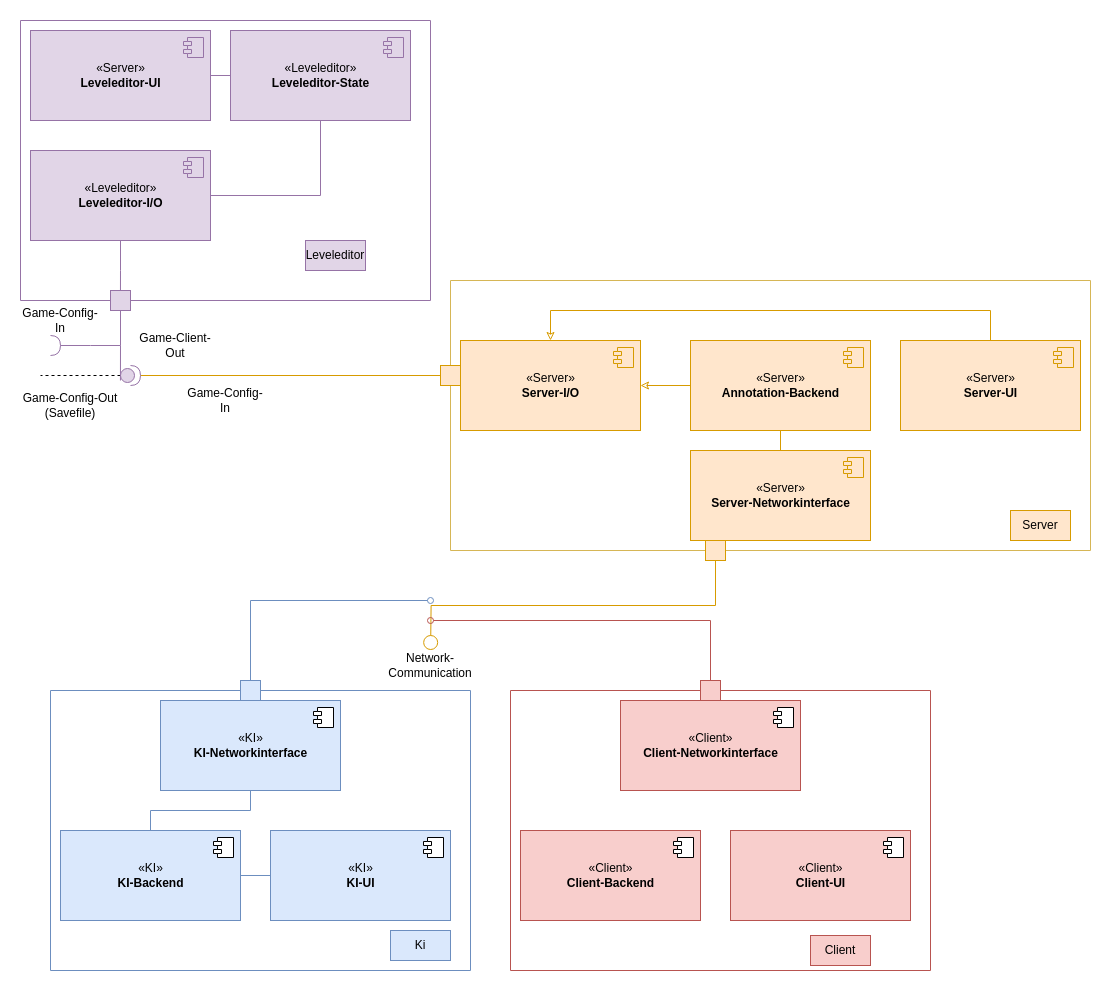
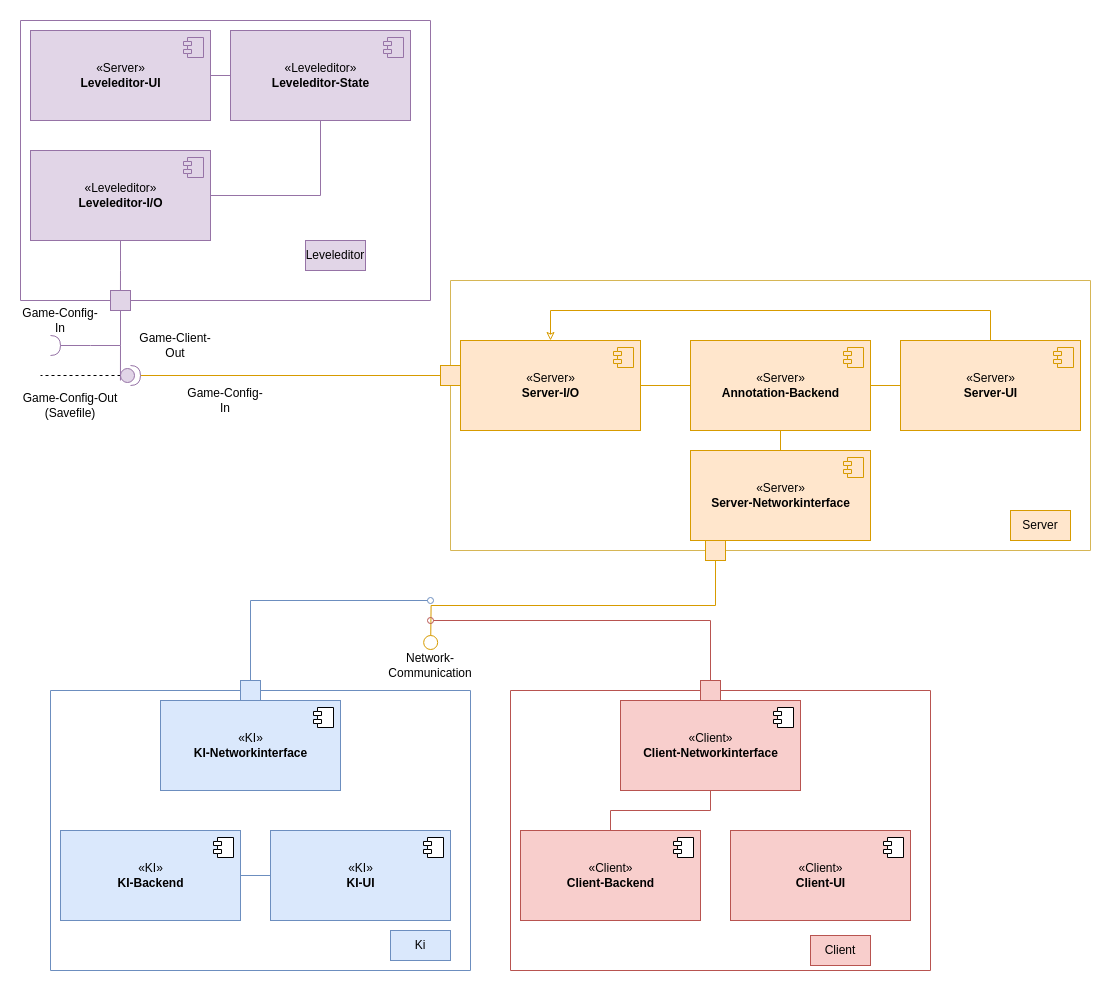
(649, 386) -> (647, 386)
none -> (886, 386)
(201, 811) -> none
none -> (661, 811)
